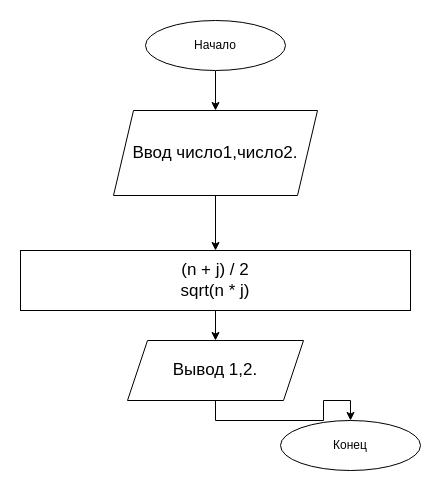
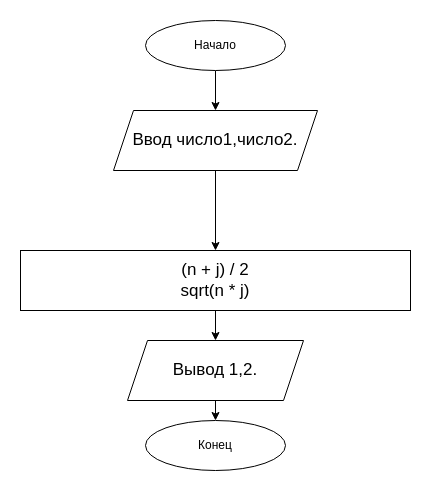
(216, 153) -> (216, 141)
(351, 446) -> (216, 446)
